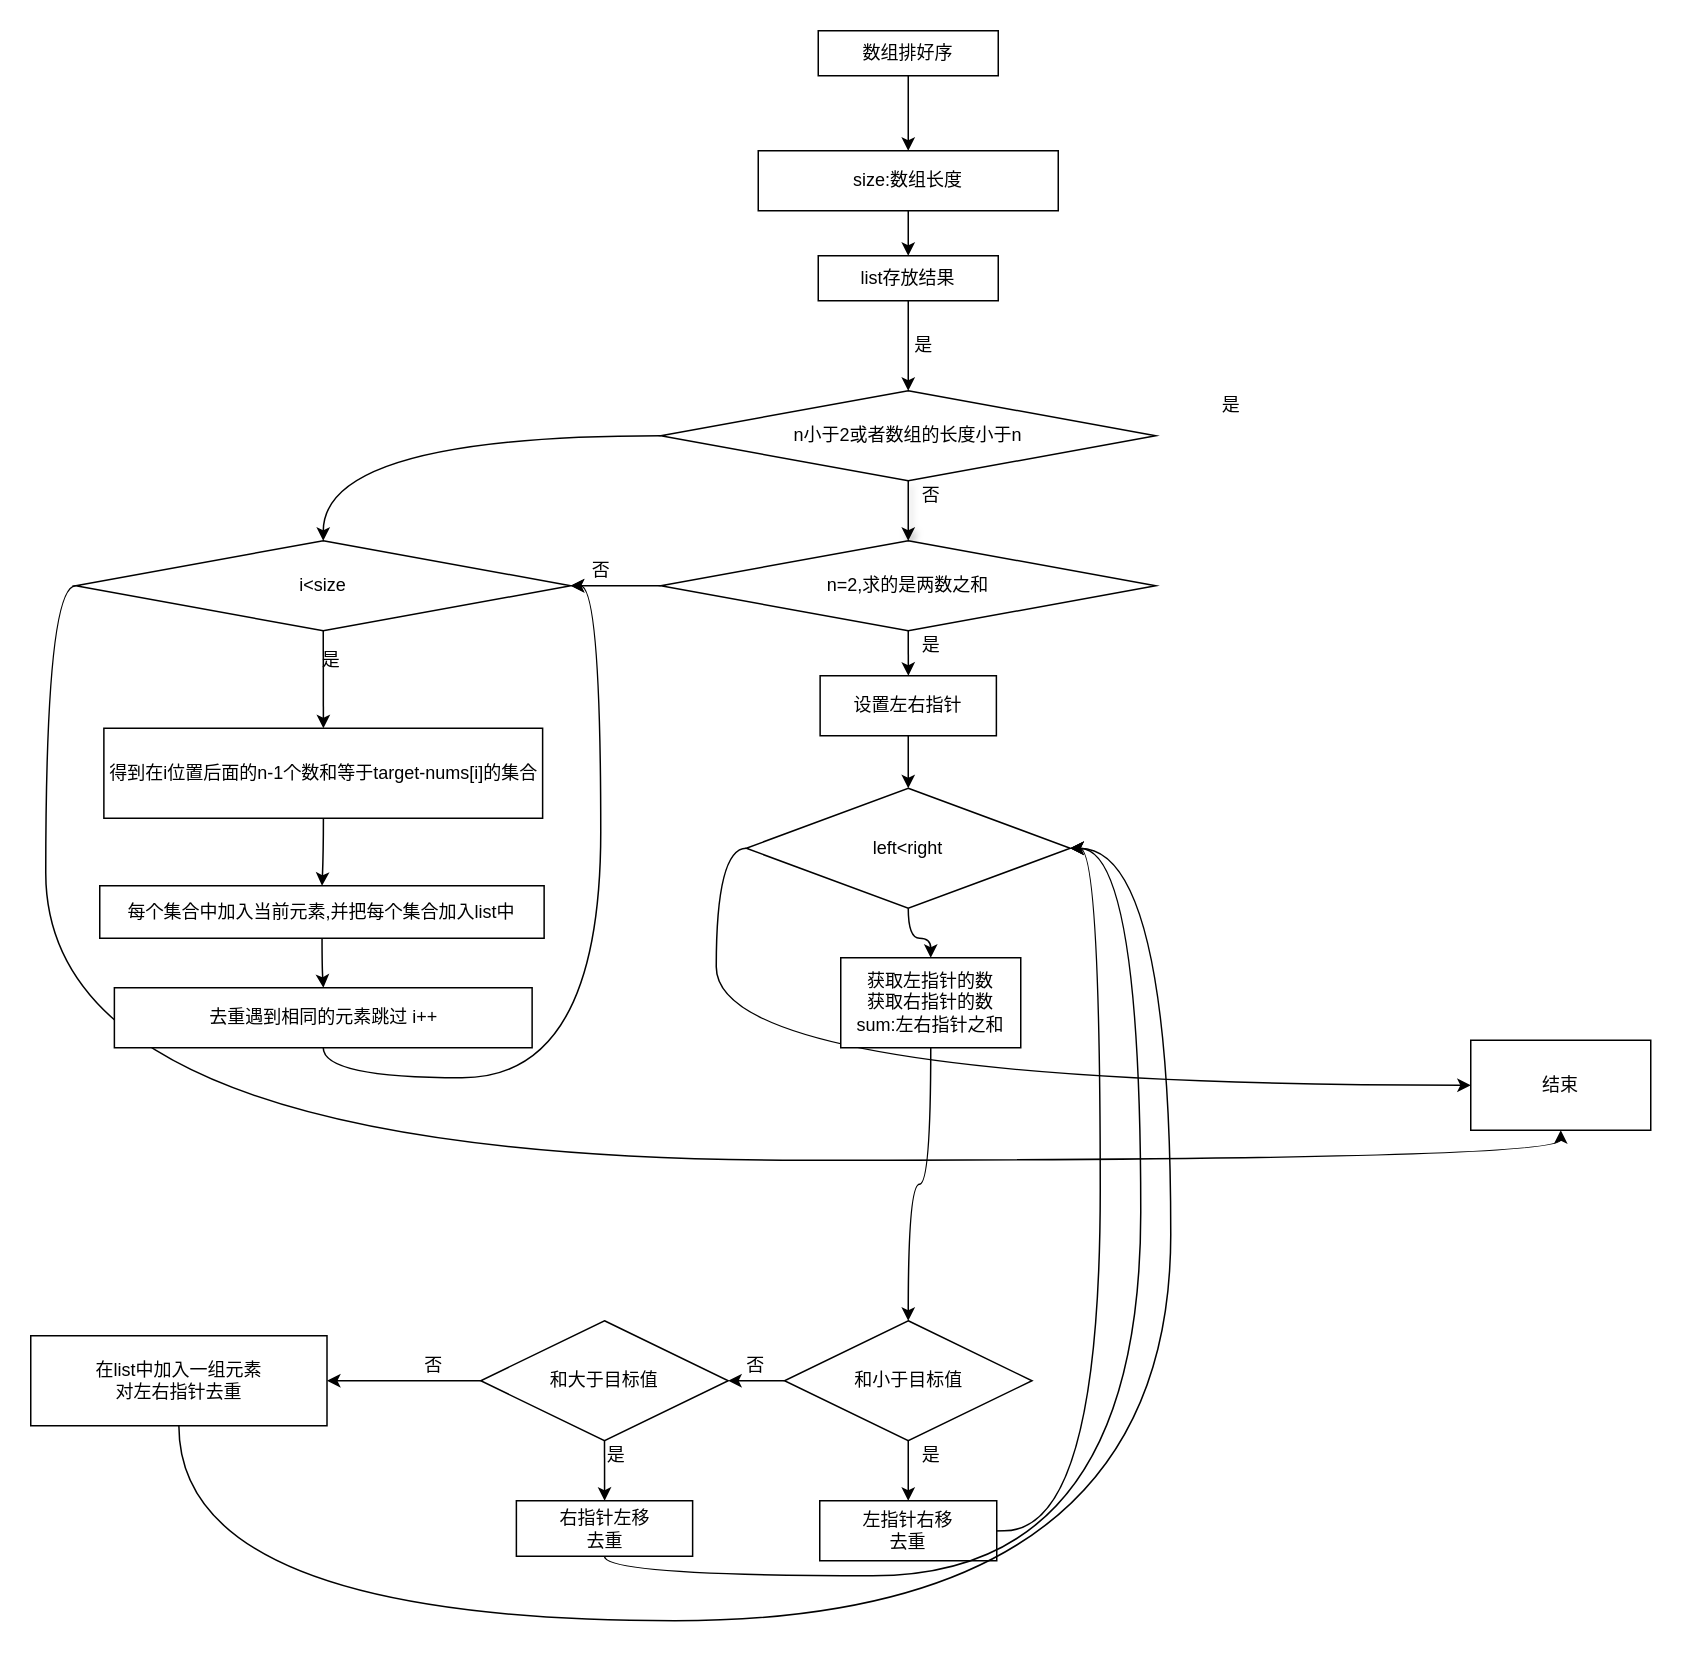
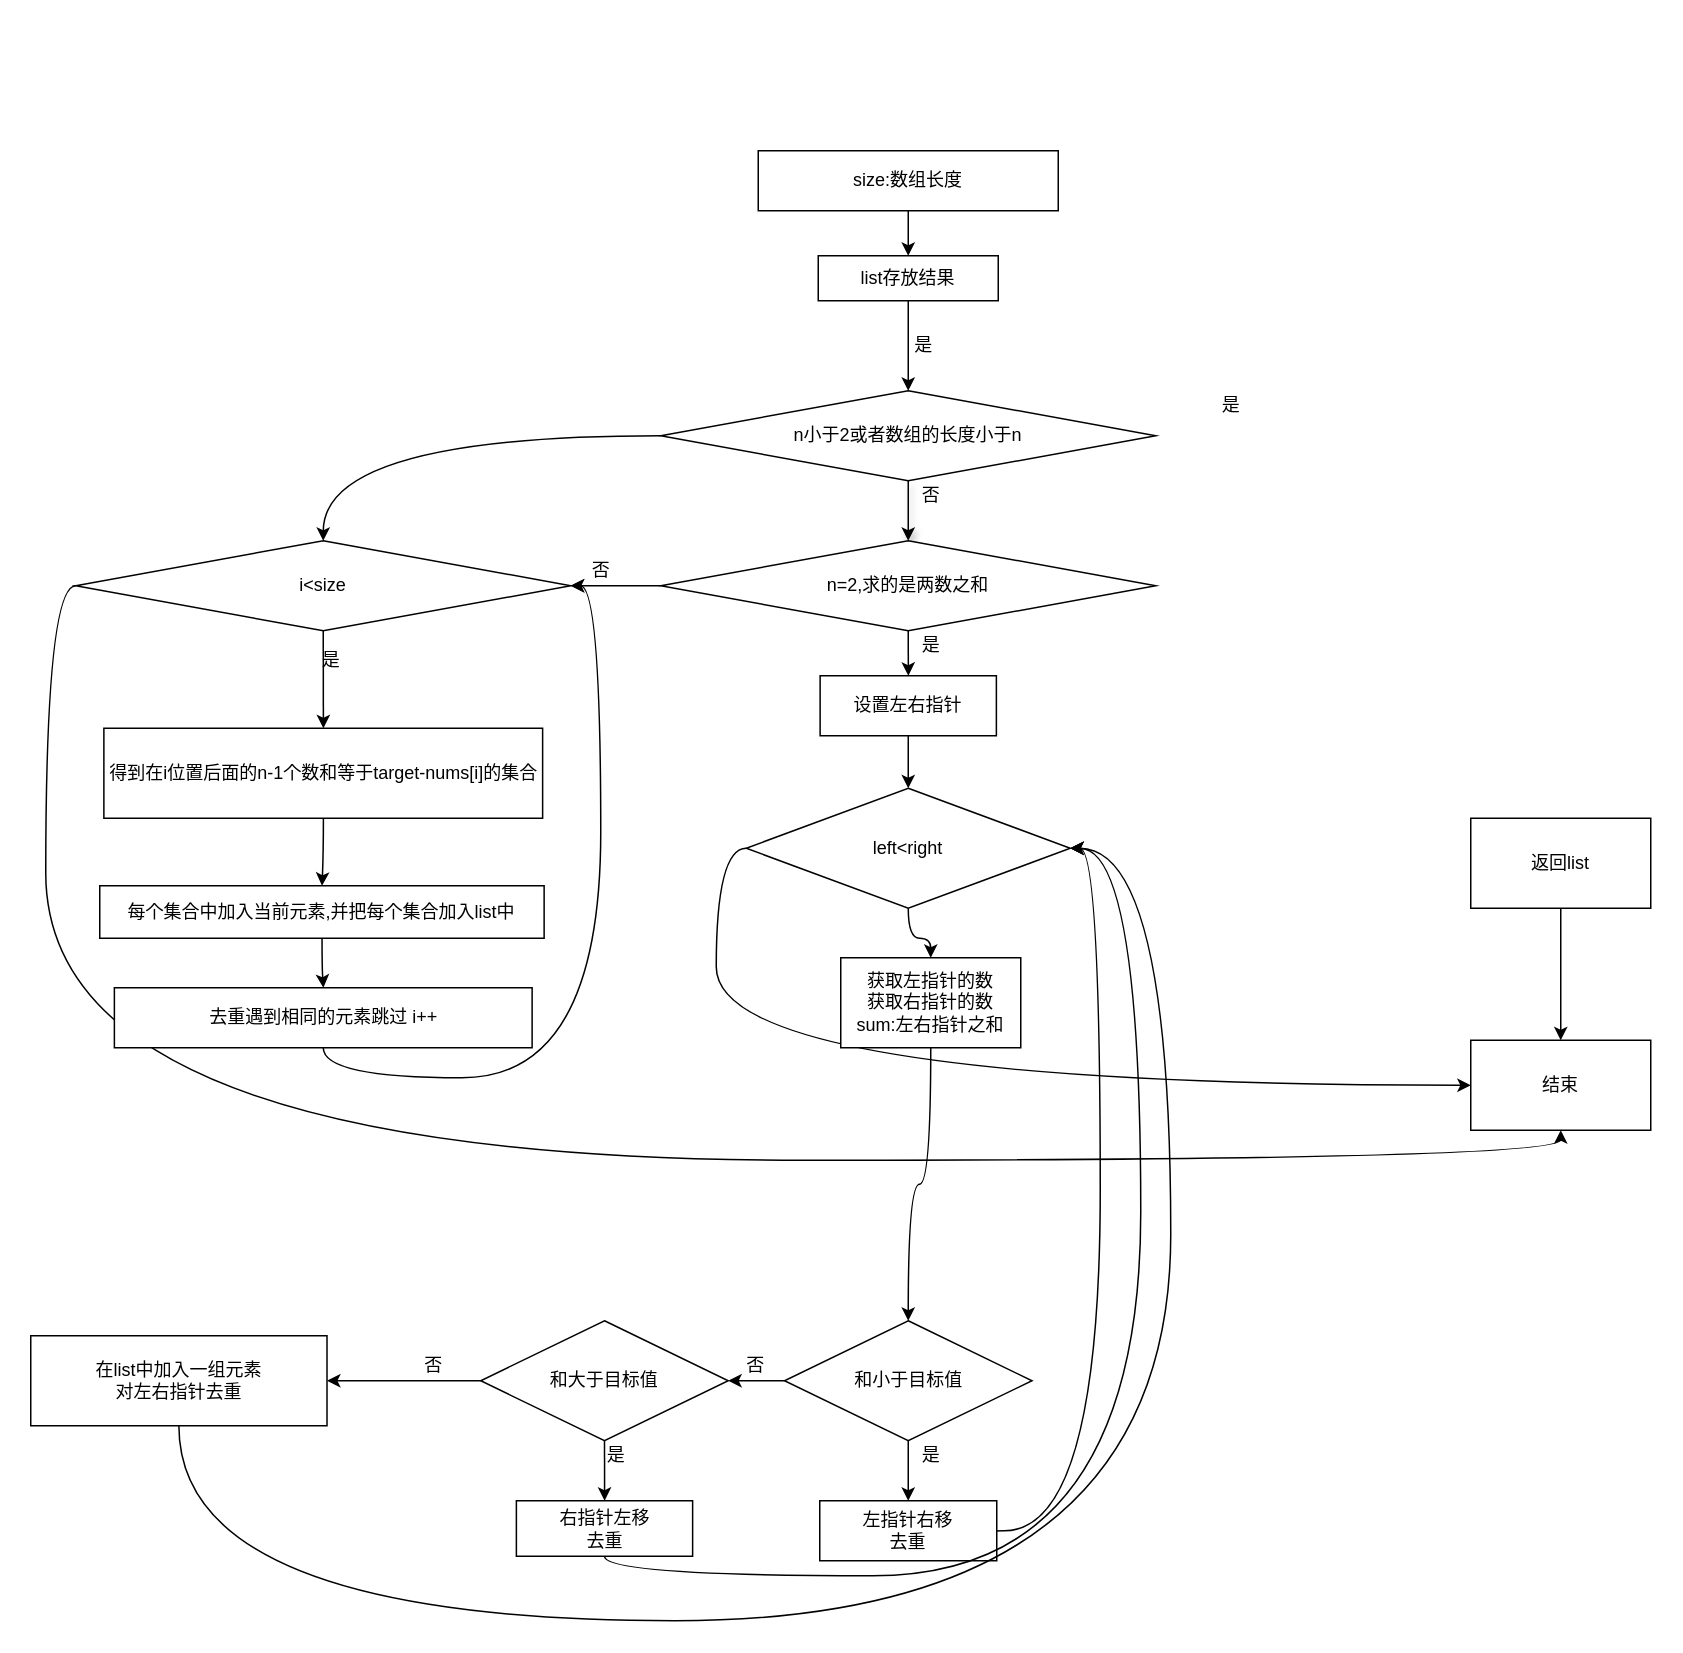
(908, 53) -> none
(908, 109) -> none
none -> (1561, 863)
none -> (1561, 970)
